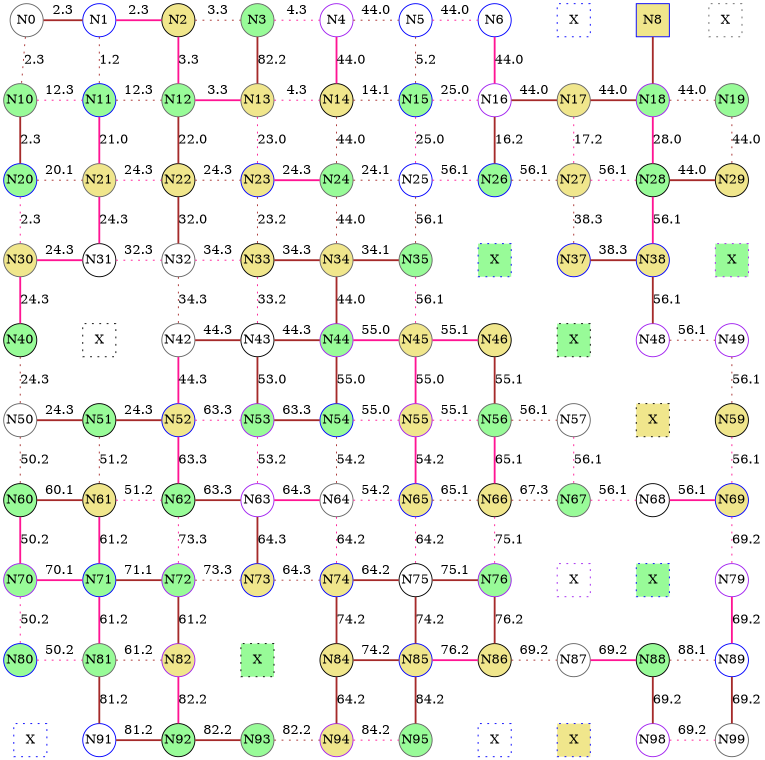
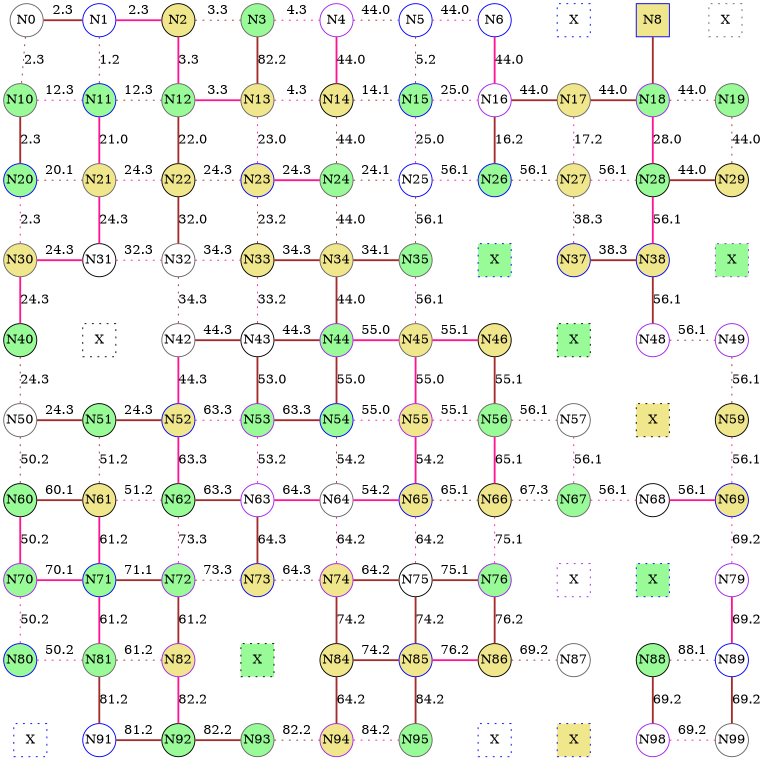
(376, 500) -> (376, 500)
(337, 580) -> (337, 580)
(613, 660) -> none
